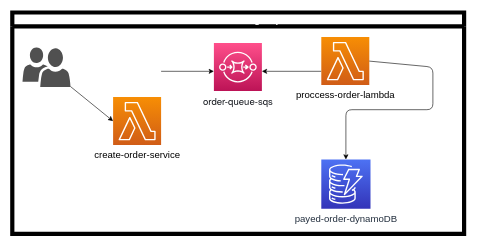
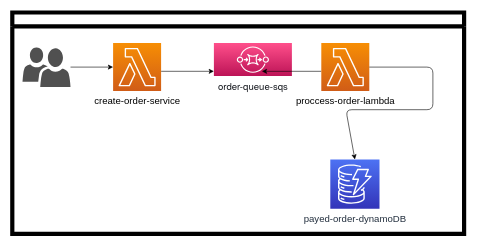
(238, 20) -> (238, 20)
(345, 61) -> (345, 67)
(238, 67) -> (253, 59)
(137, 121) -> (137, 67)
(346, 184) -> (355, 184)
